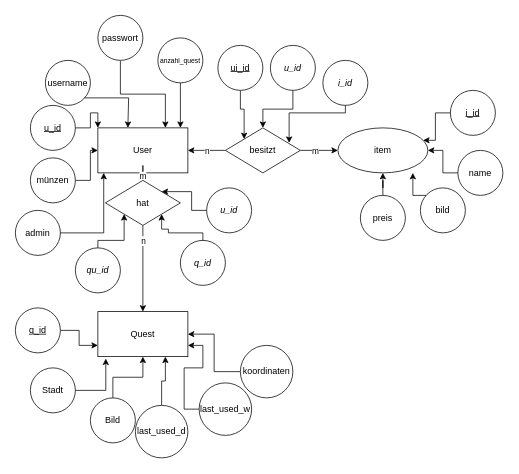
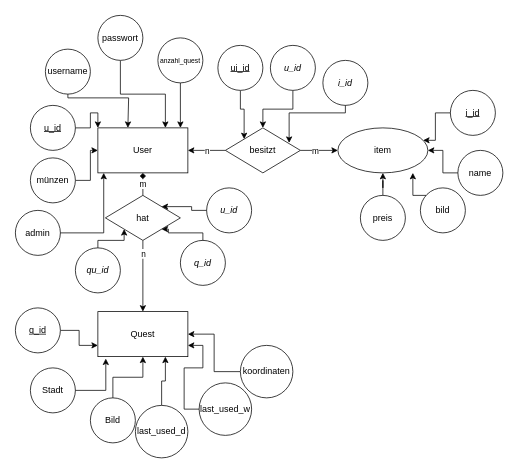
(68, 83) -> (68, 72)
(143, 203) -> (143, 218)
